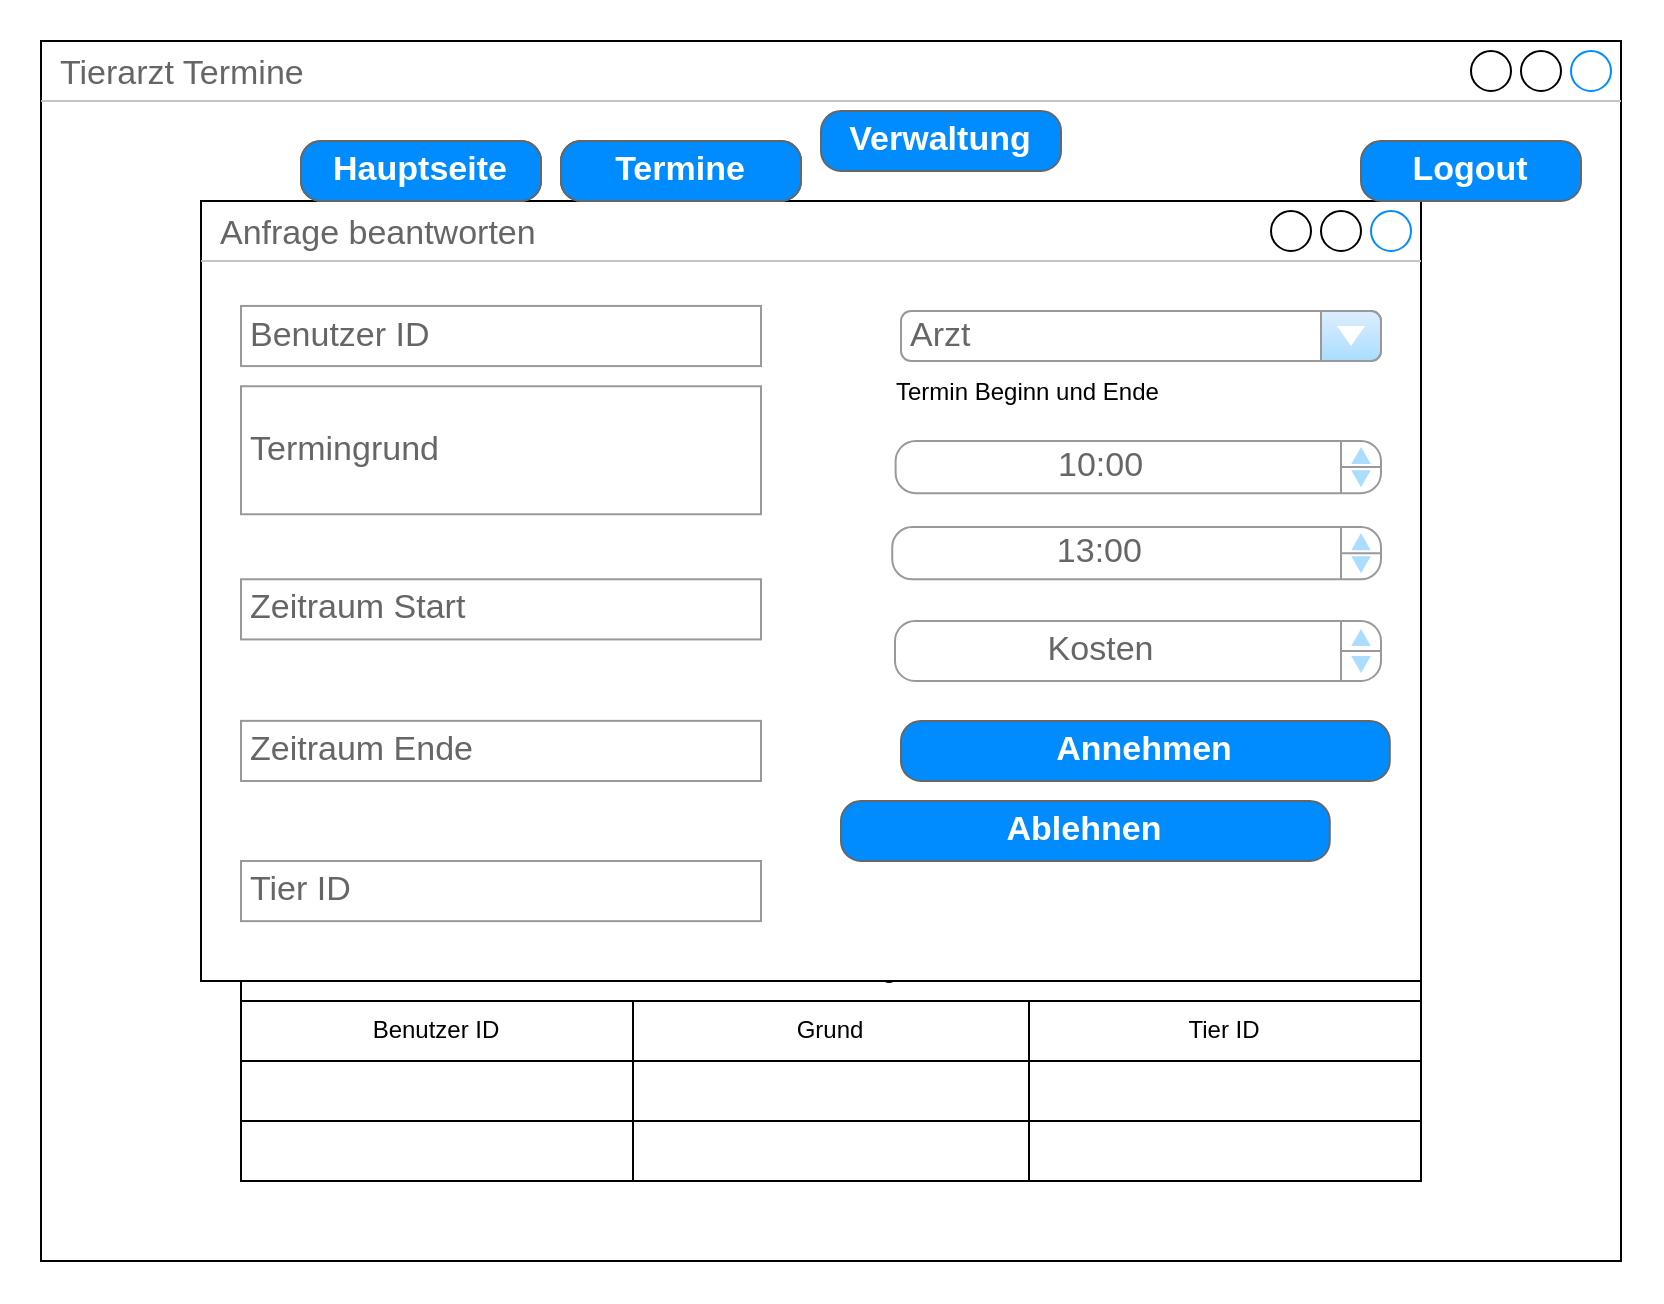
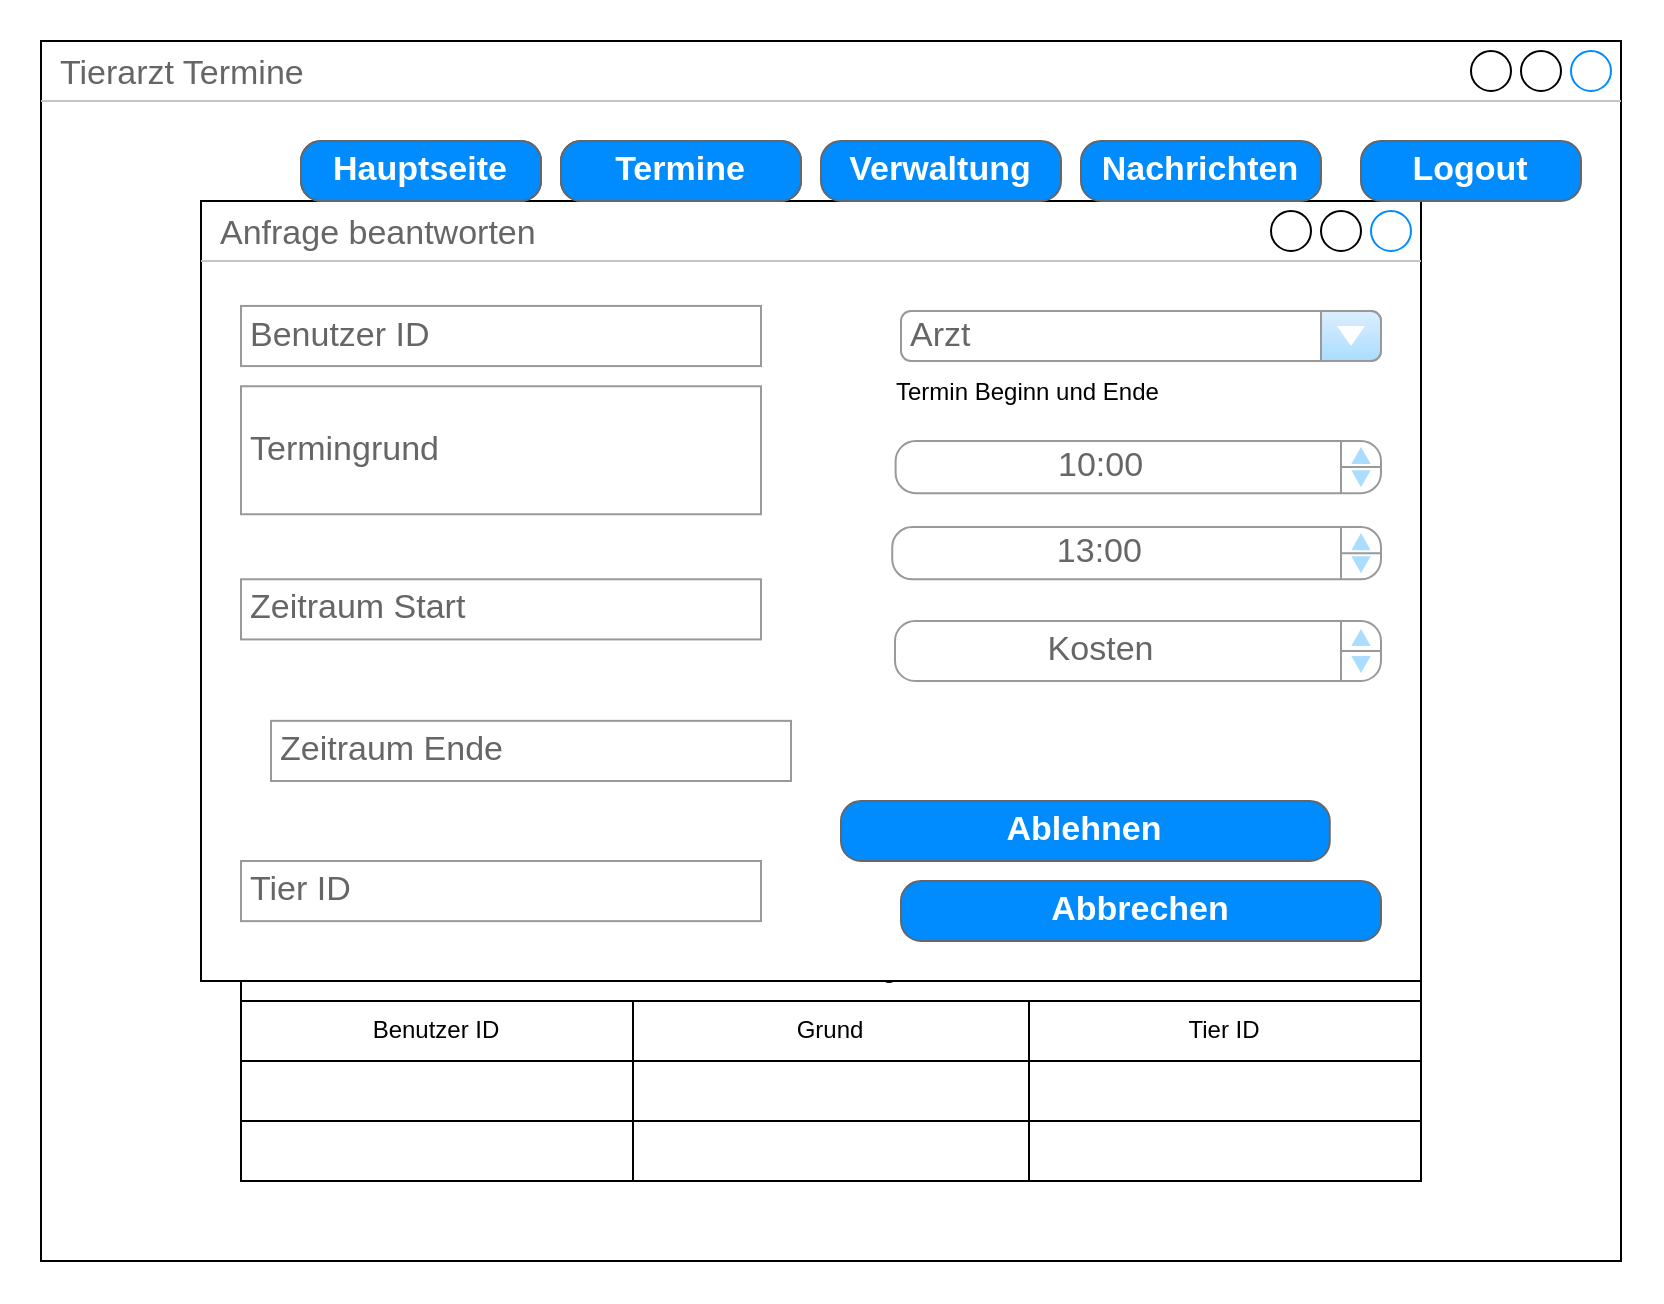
(941, 141) -> (941, 171)
none -> (1201, 171)
(501, 751) -> (531, 751)
(1145, 751) -> none
none -> (1141, 911)
